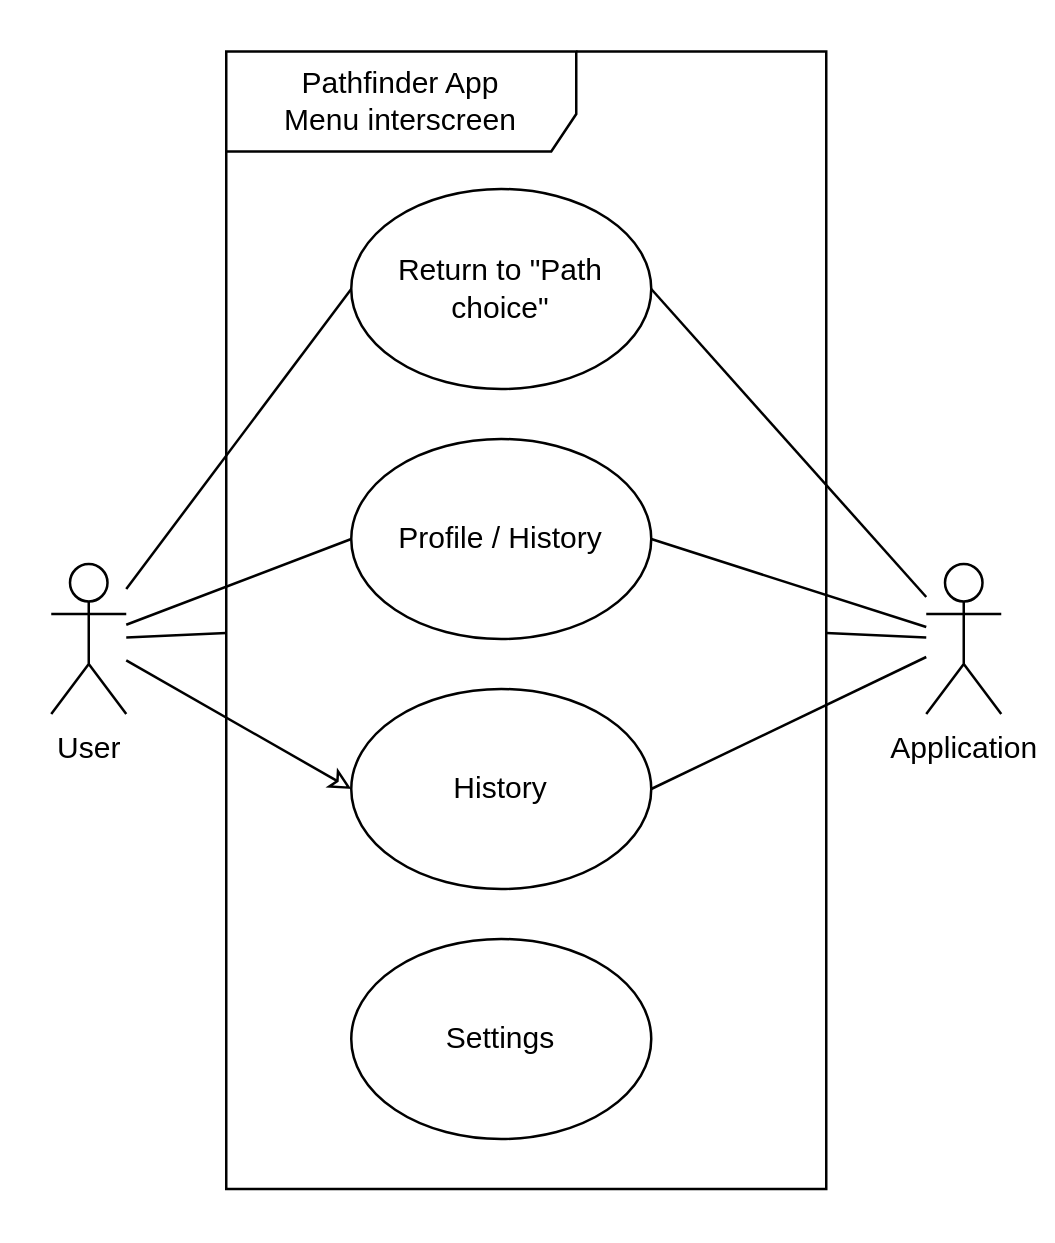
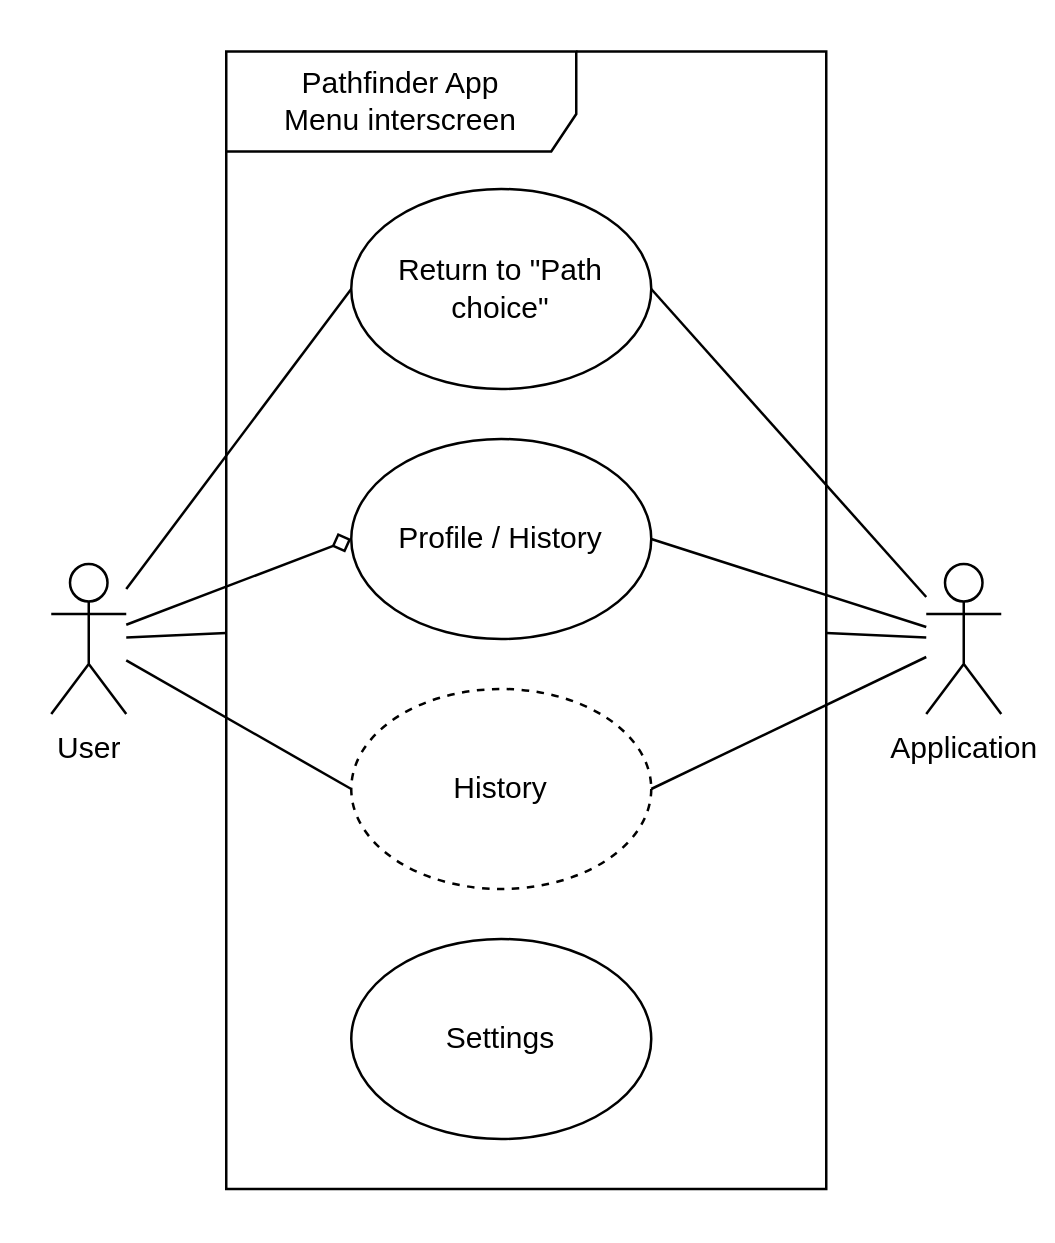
(341, 543) -> (332, 546)
(336, 780) -> (343, 784)
(501, 789) -> (501, 789)
